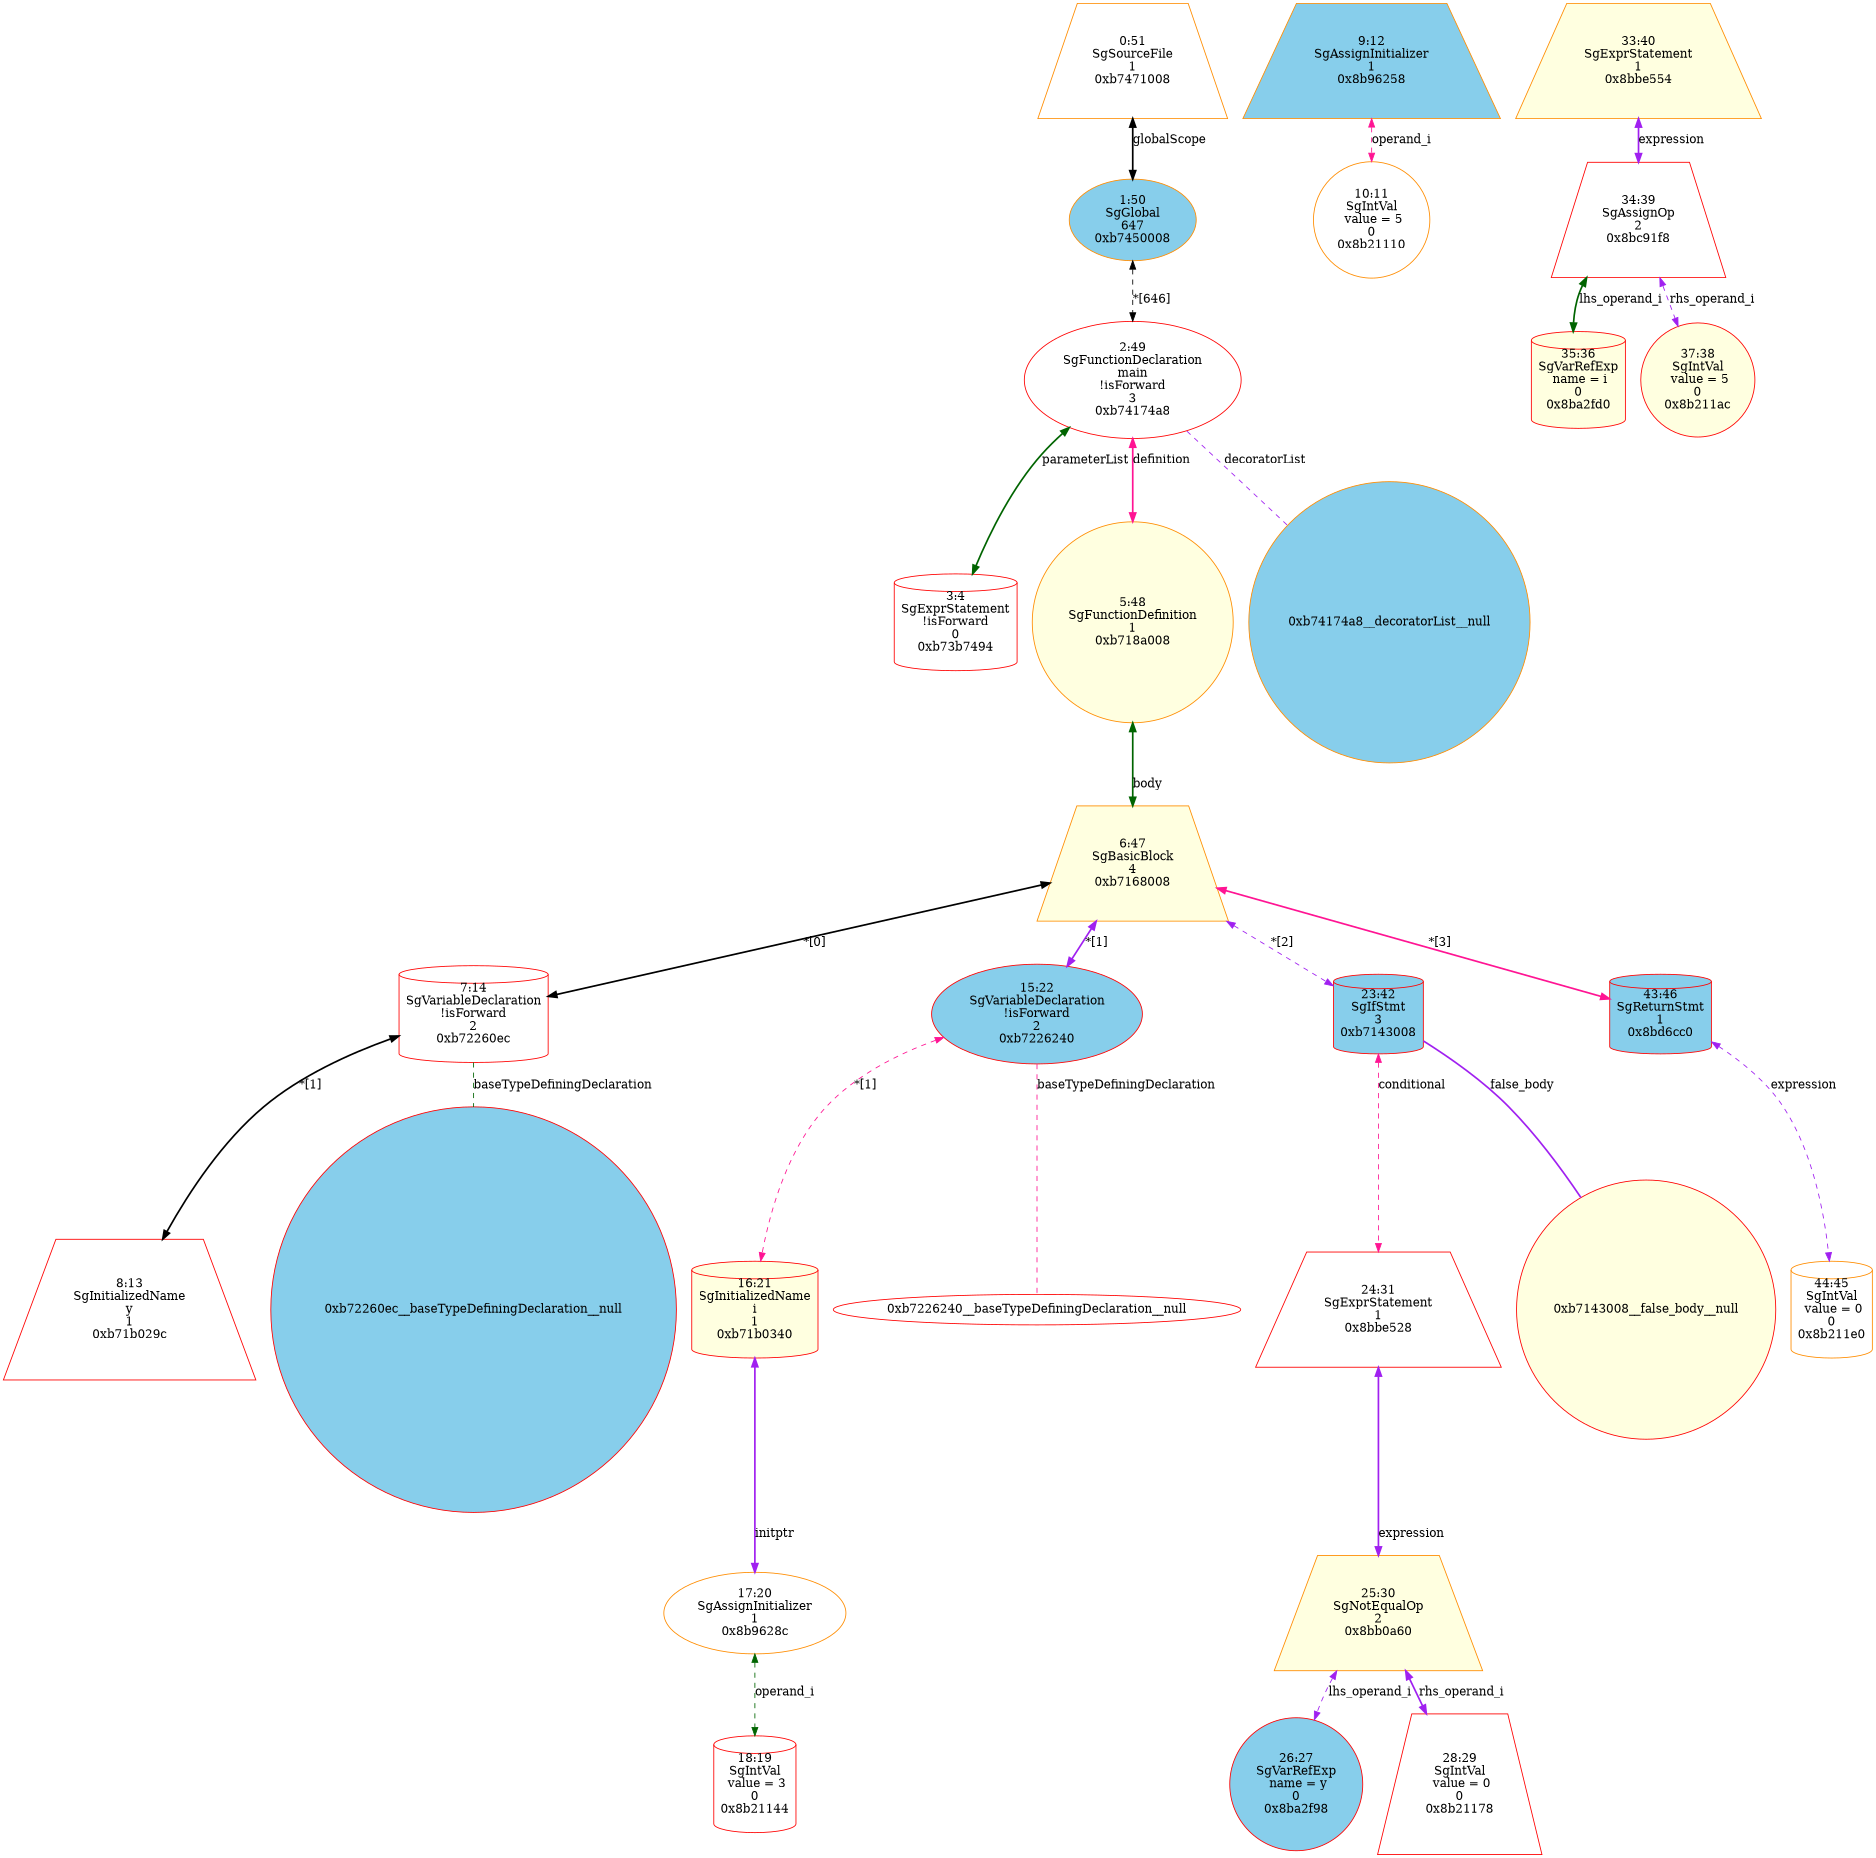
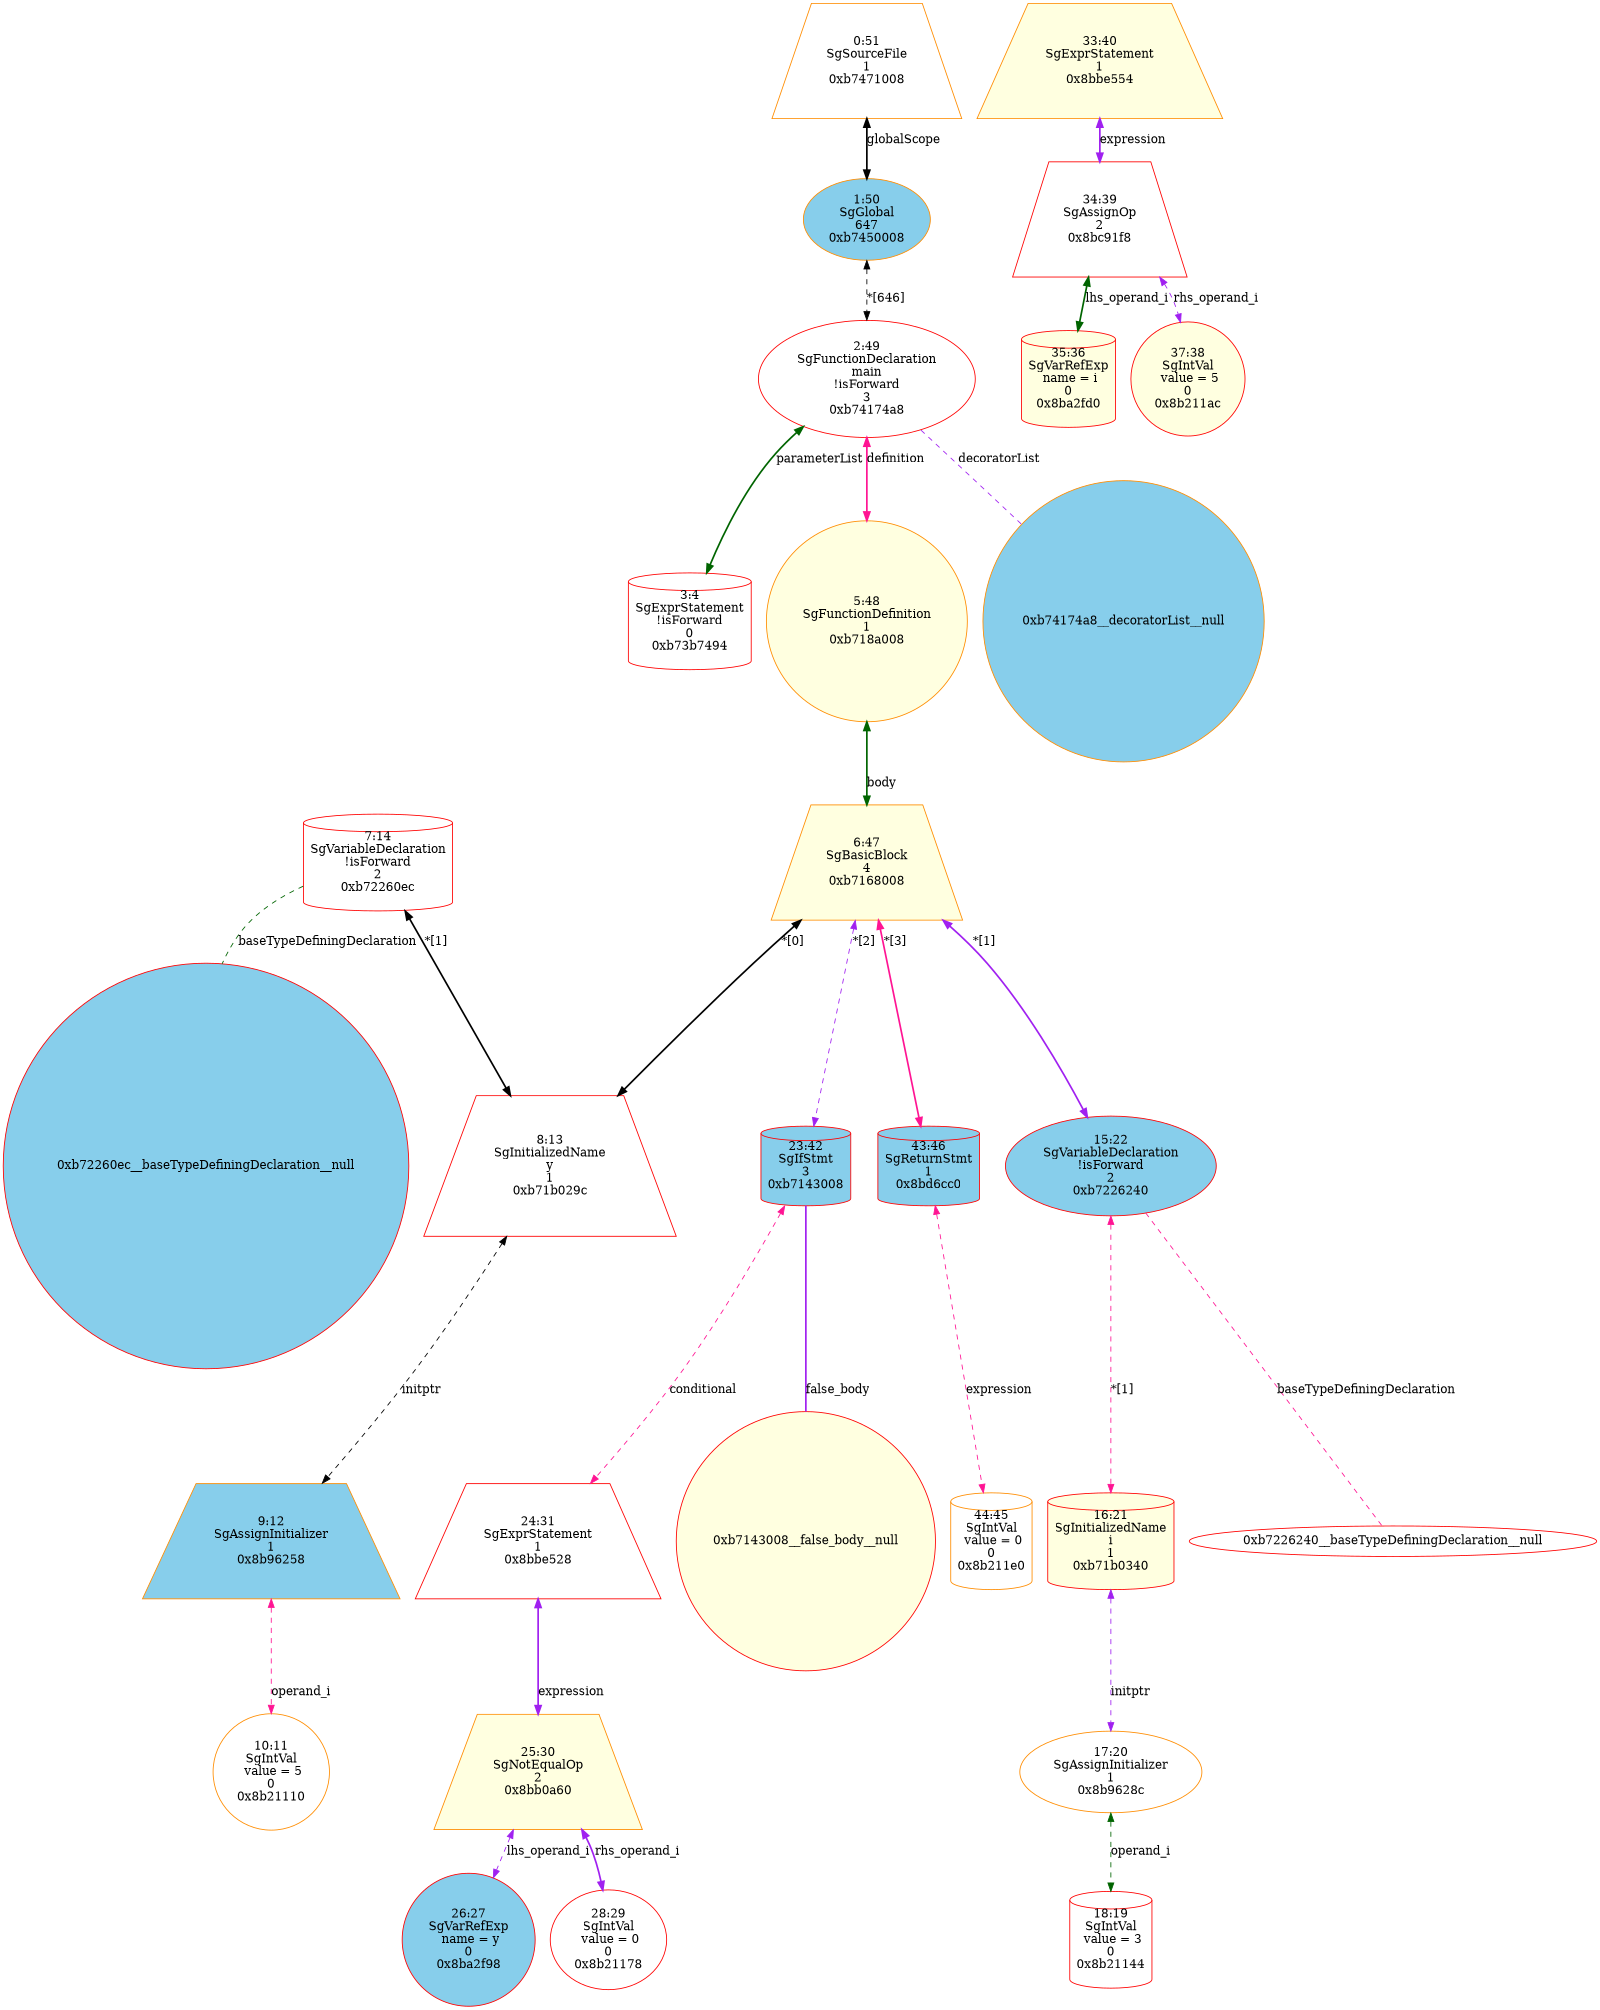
(799, 940) -> (708, 1007)
(1799, 1135) -> (959, 1349)
none -> (420, 1364)
(755, 1465) -> (1111, 1660)
(1460, 1784) -> (608, 1940)
